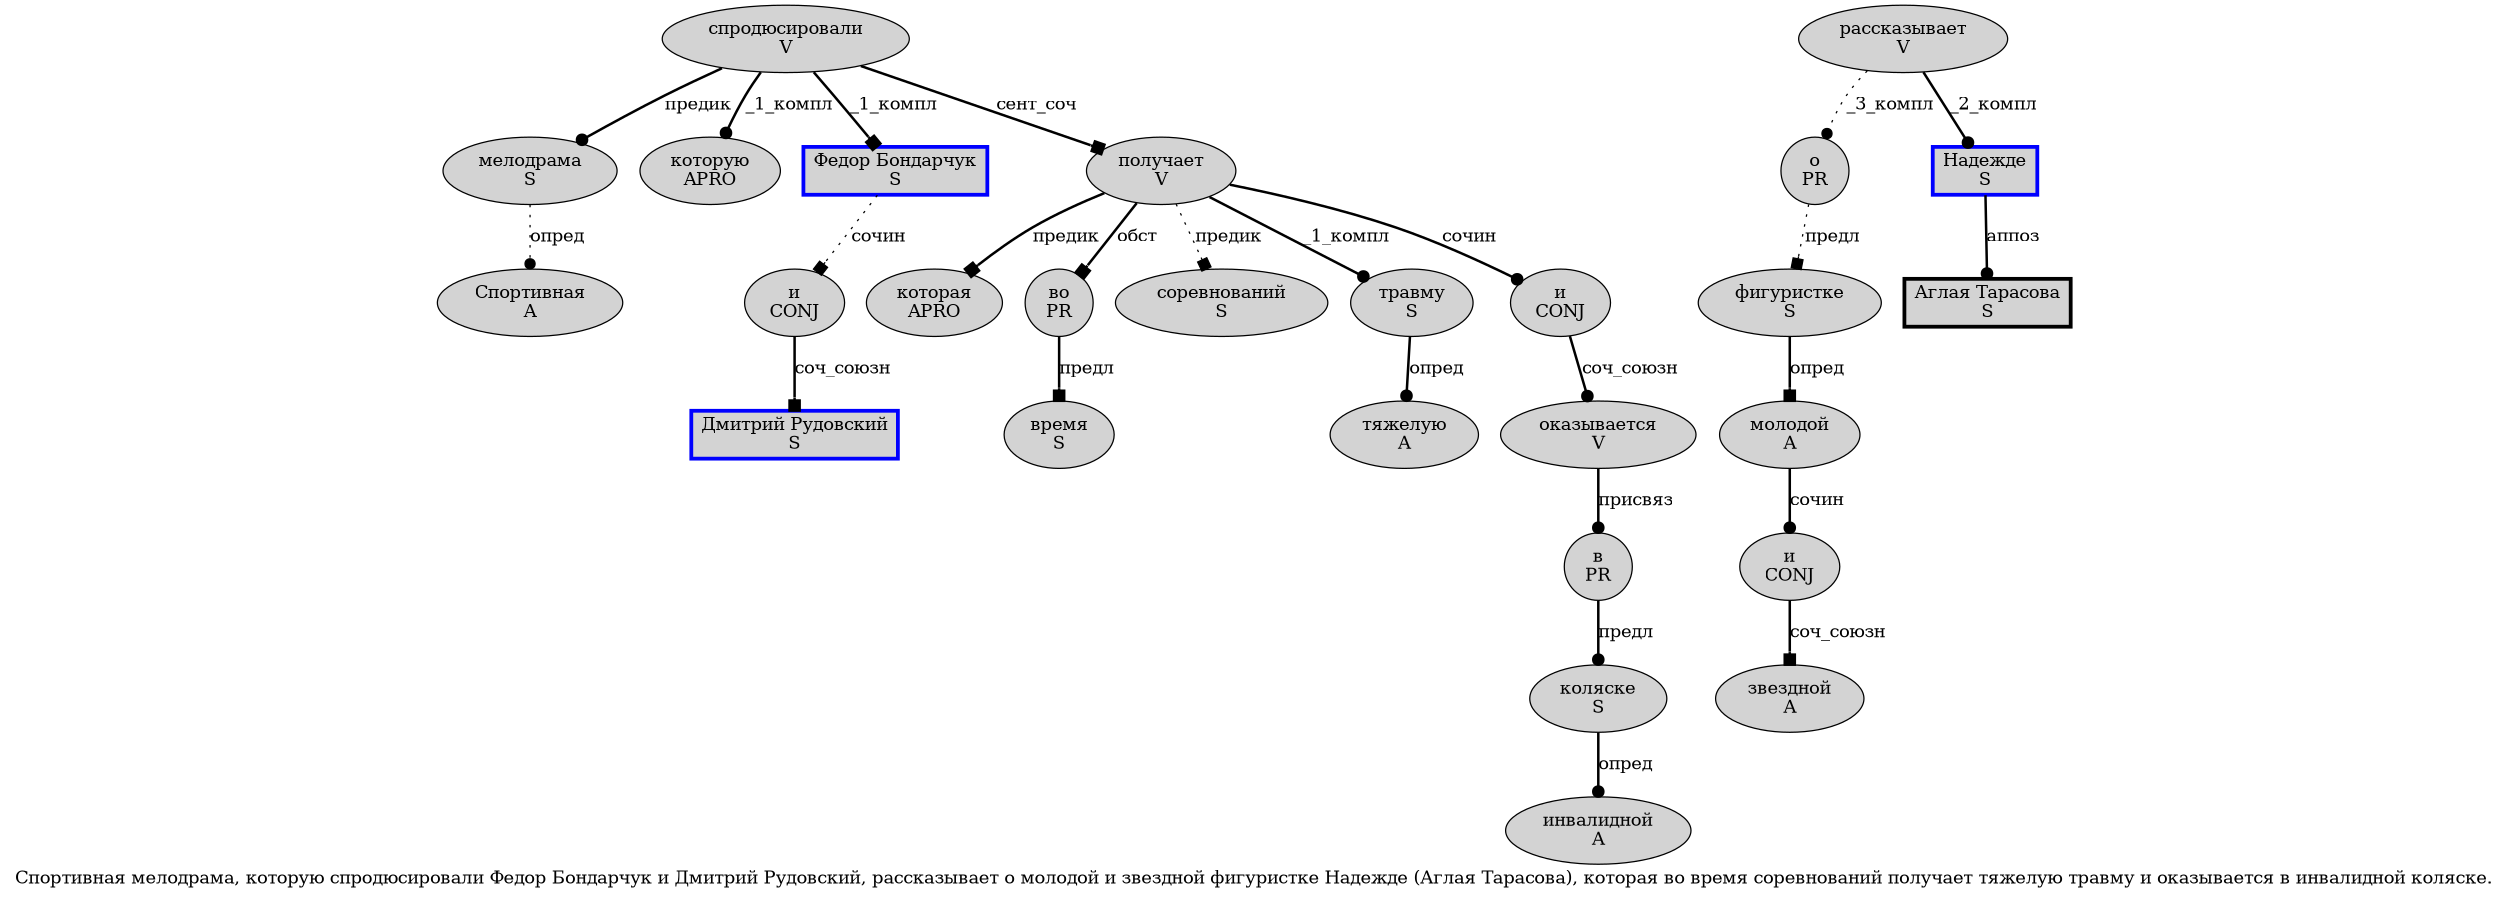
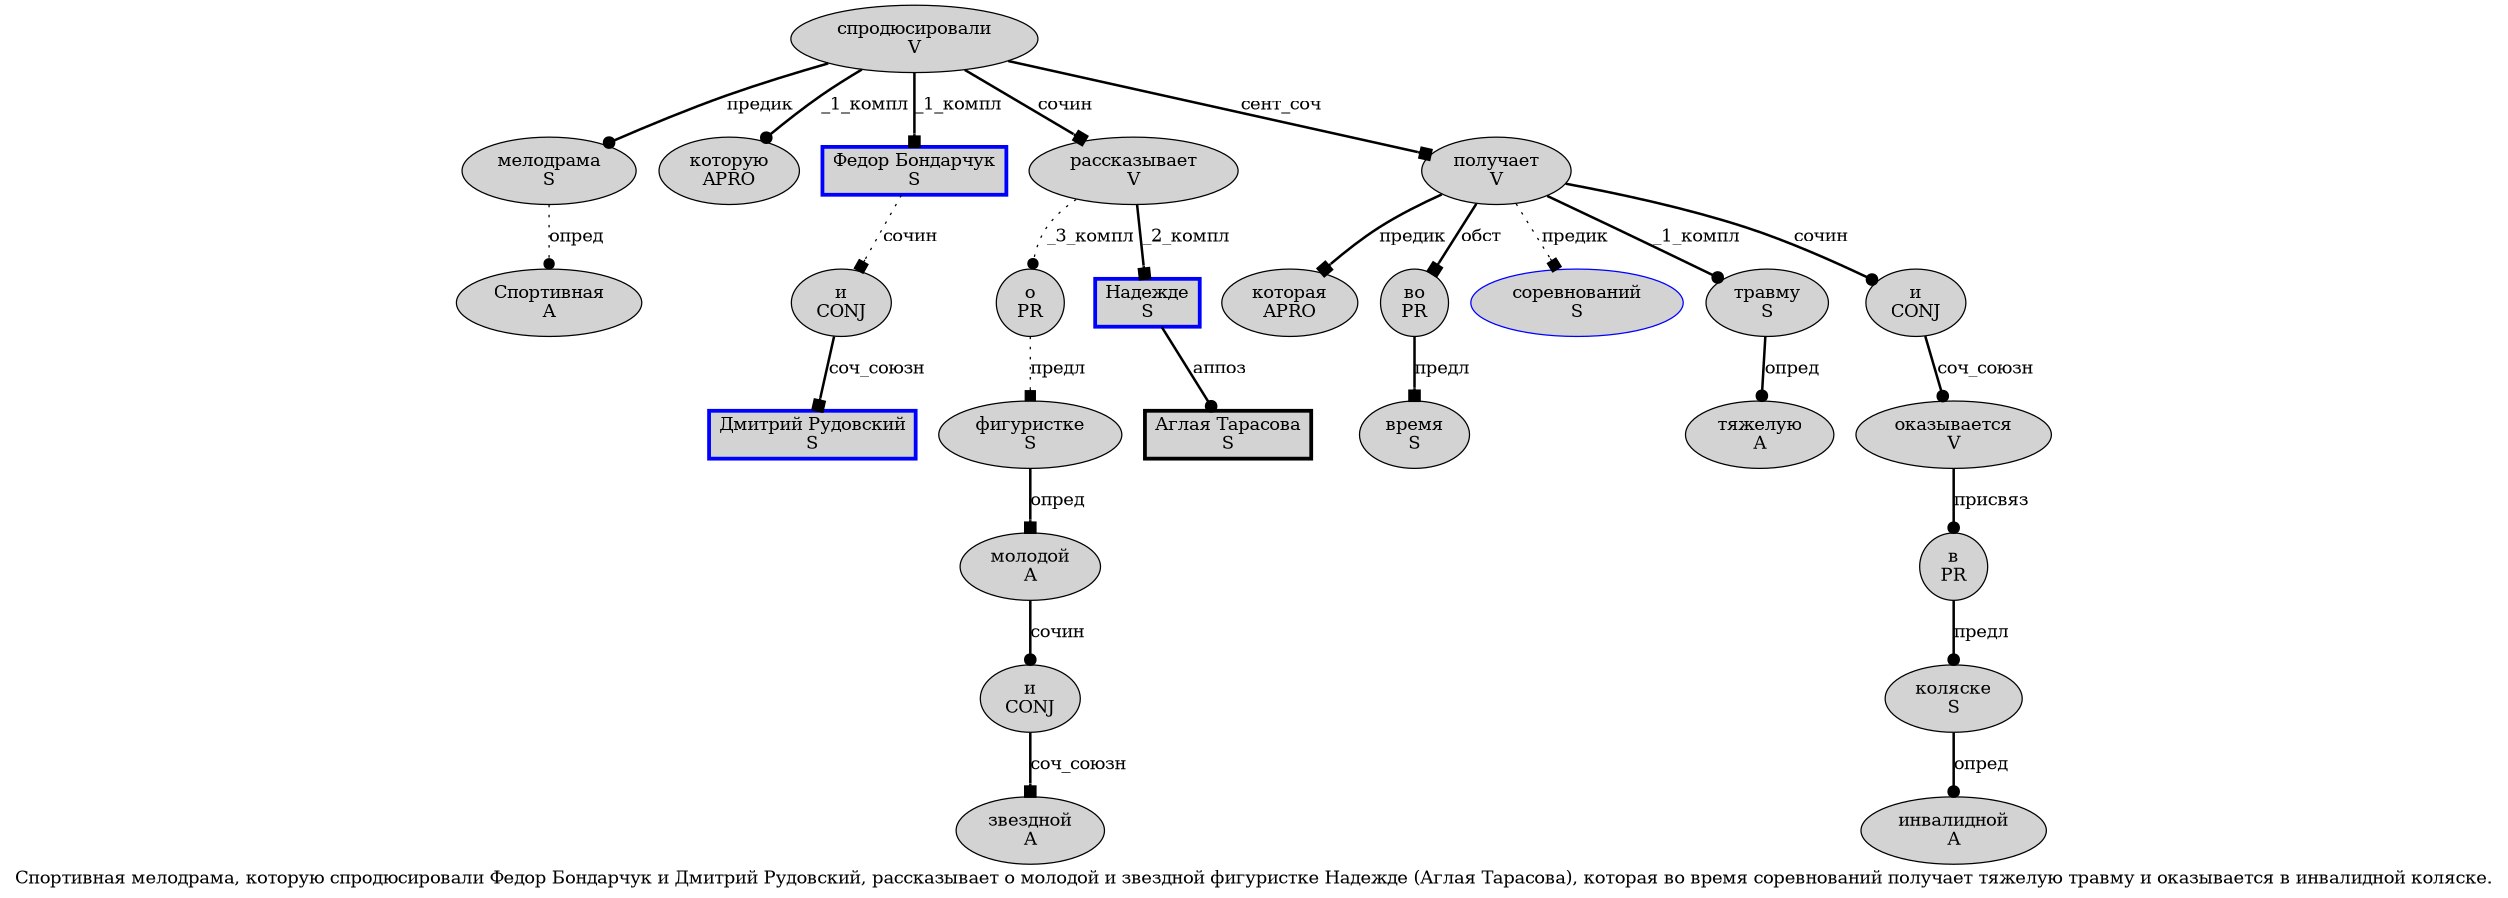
none -> (1019, 102)
(1944, 105) -> (1140, 235)
(1222, 303) -> (1577, 303)
